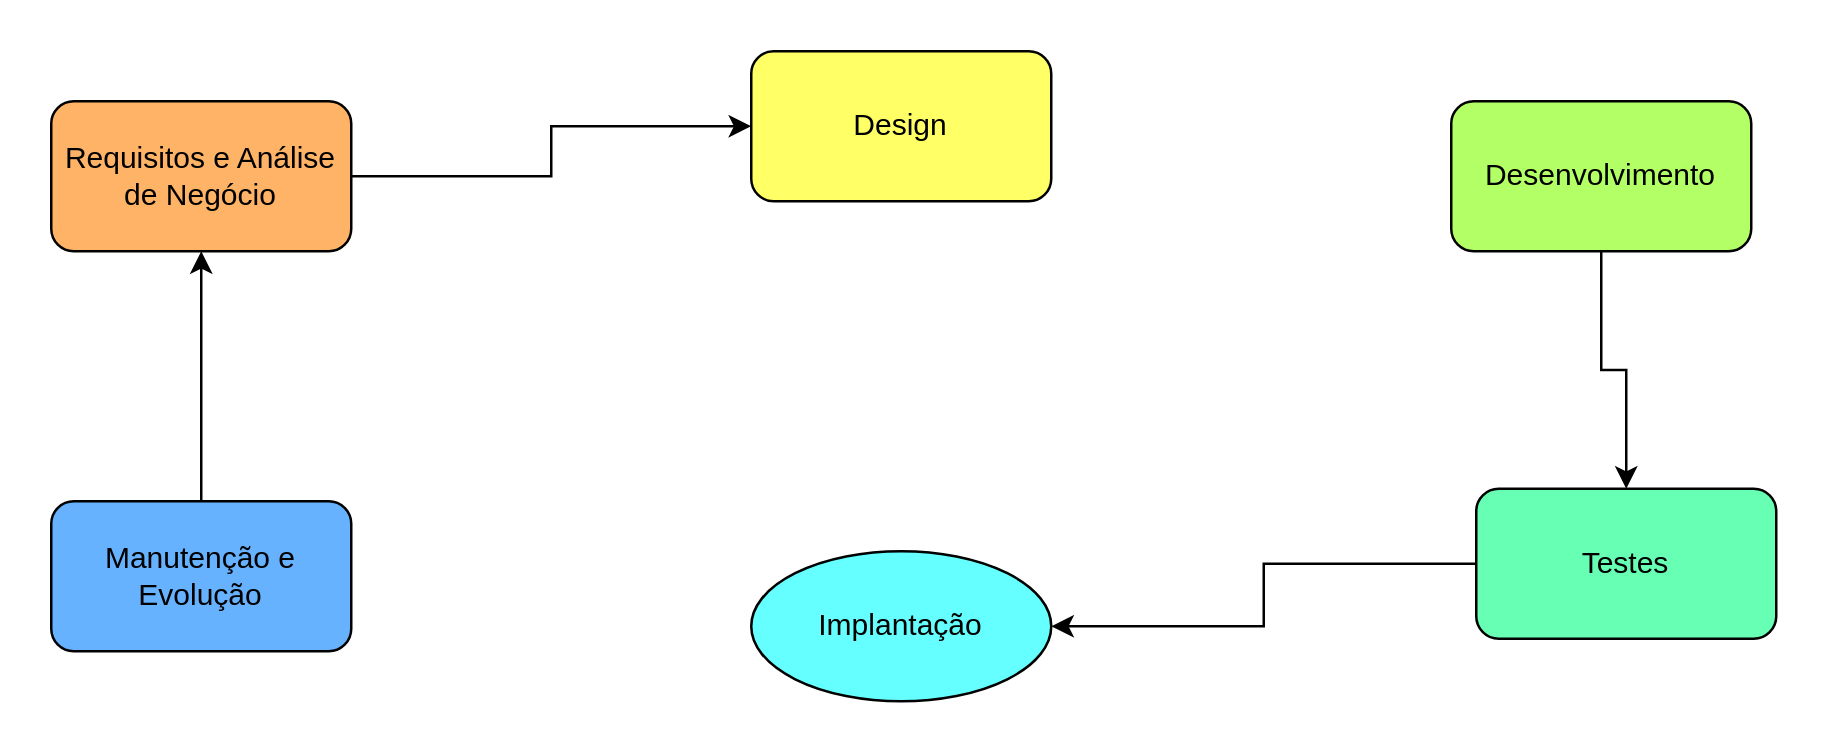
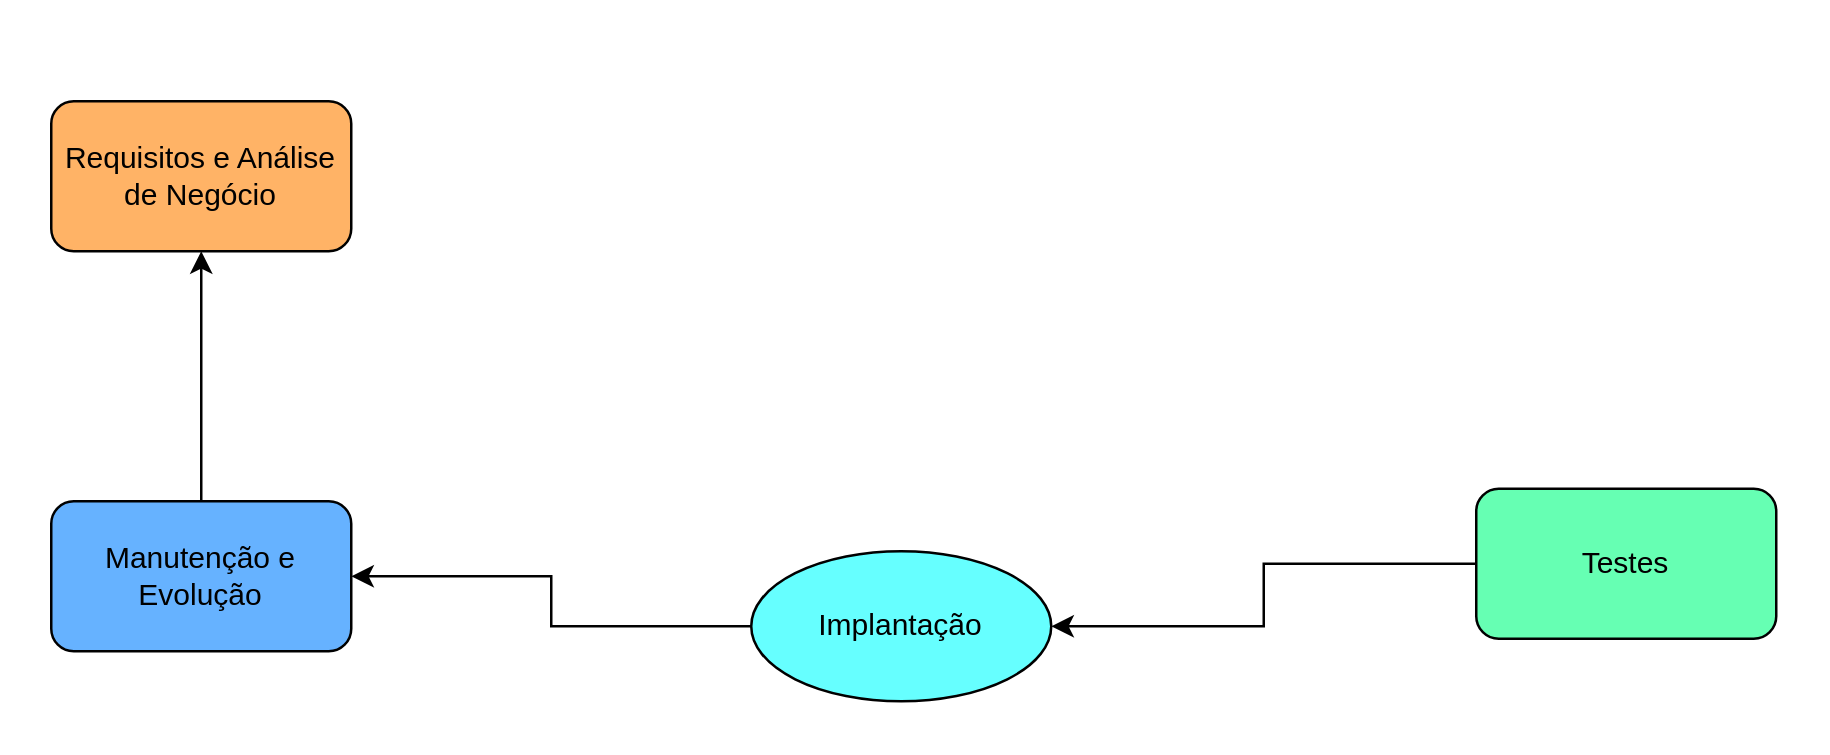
(901, 126) -> none
(551, 159) -> none
(1601, 176) -> none
(1605, 370) -> none
none -> (551, 609)
